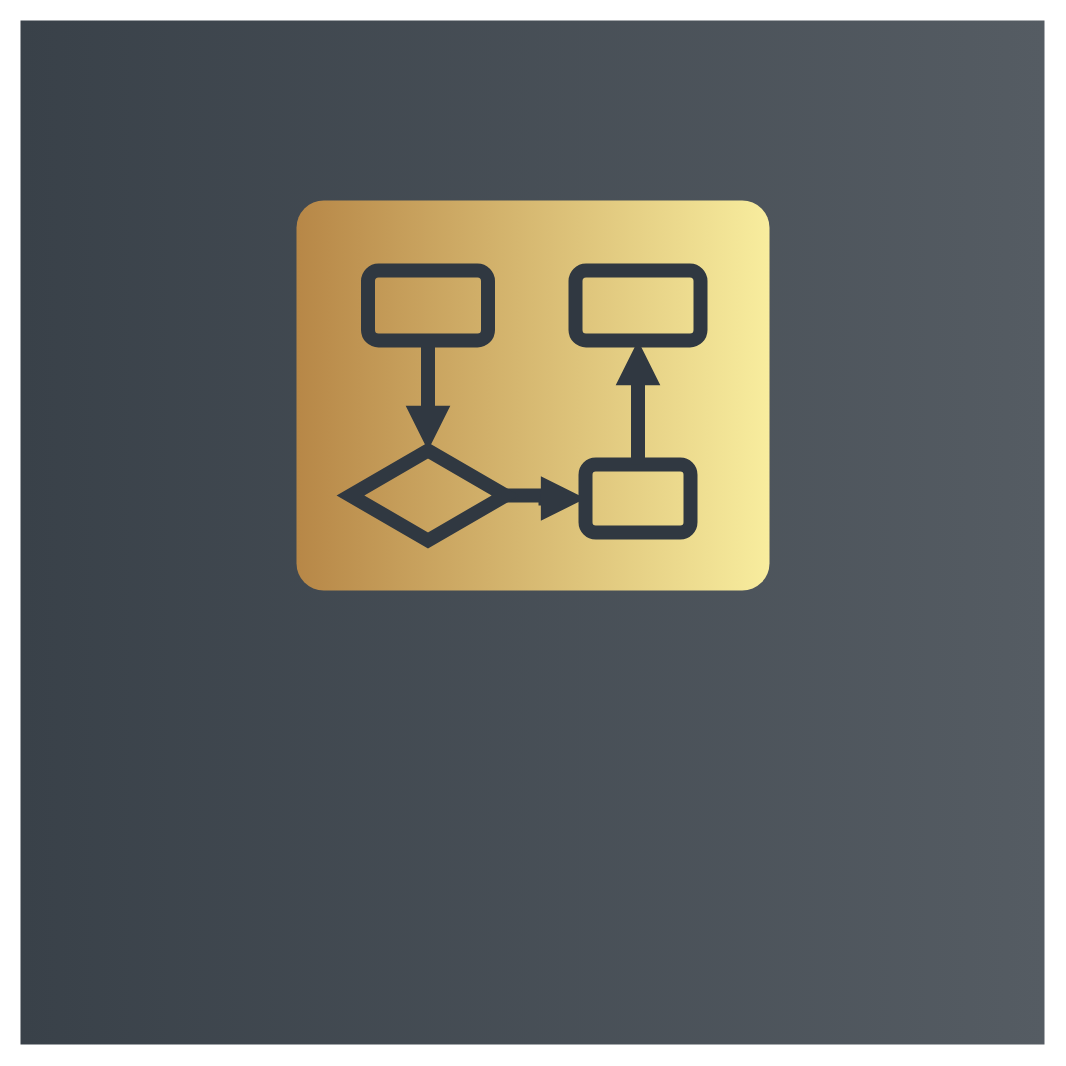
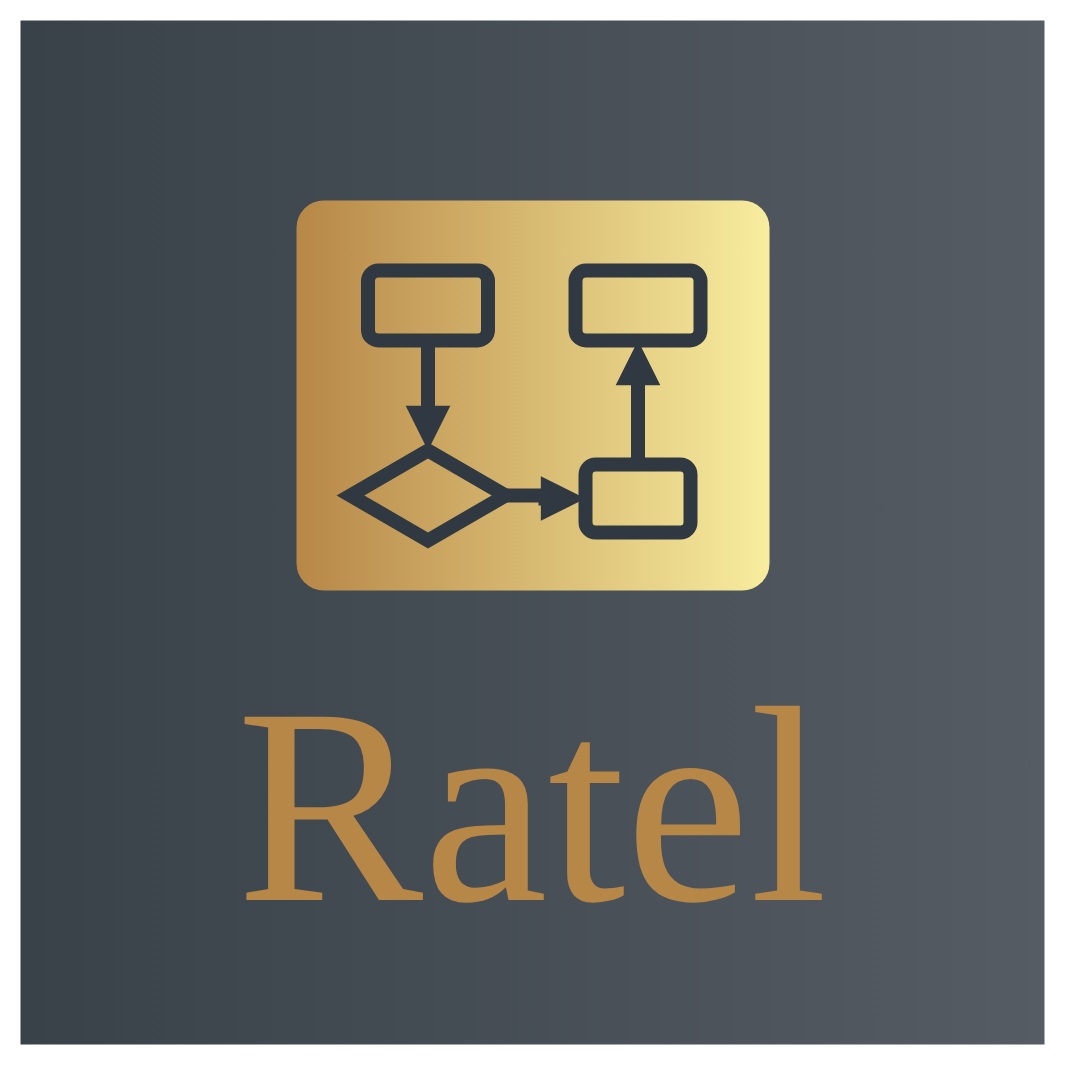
none -> (533, 806)
